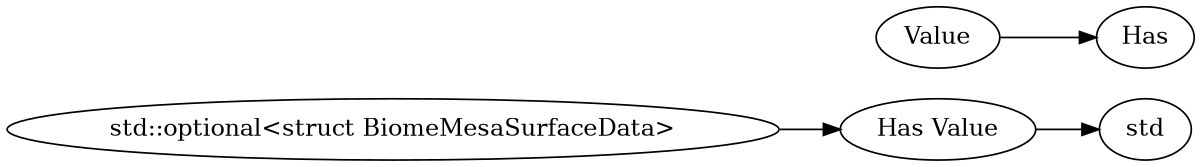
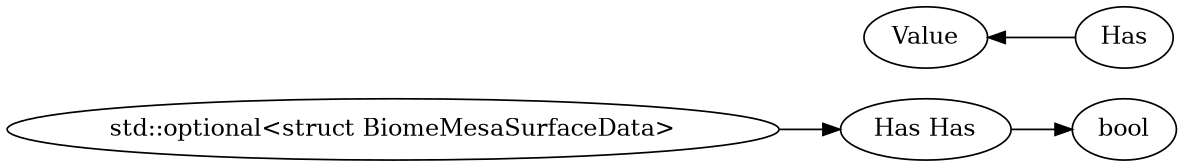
(1040, 37) -> (1041, 37)
(938, 129) -> (926, 129)
(1145, 129) -> (1124, 129)
